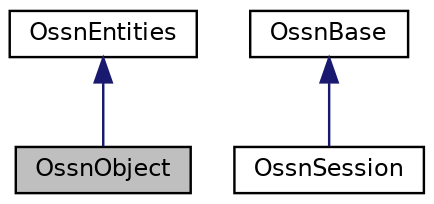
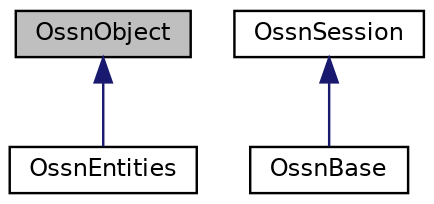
(103, 115) -> (103, 115)
(329, 115) -> (329, 115)
